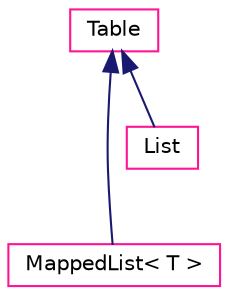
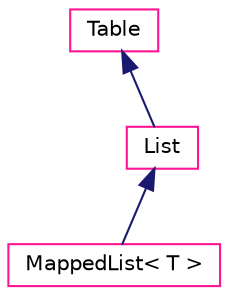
(108, 159) -> (134, 216)
